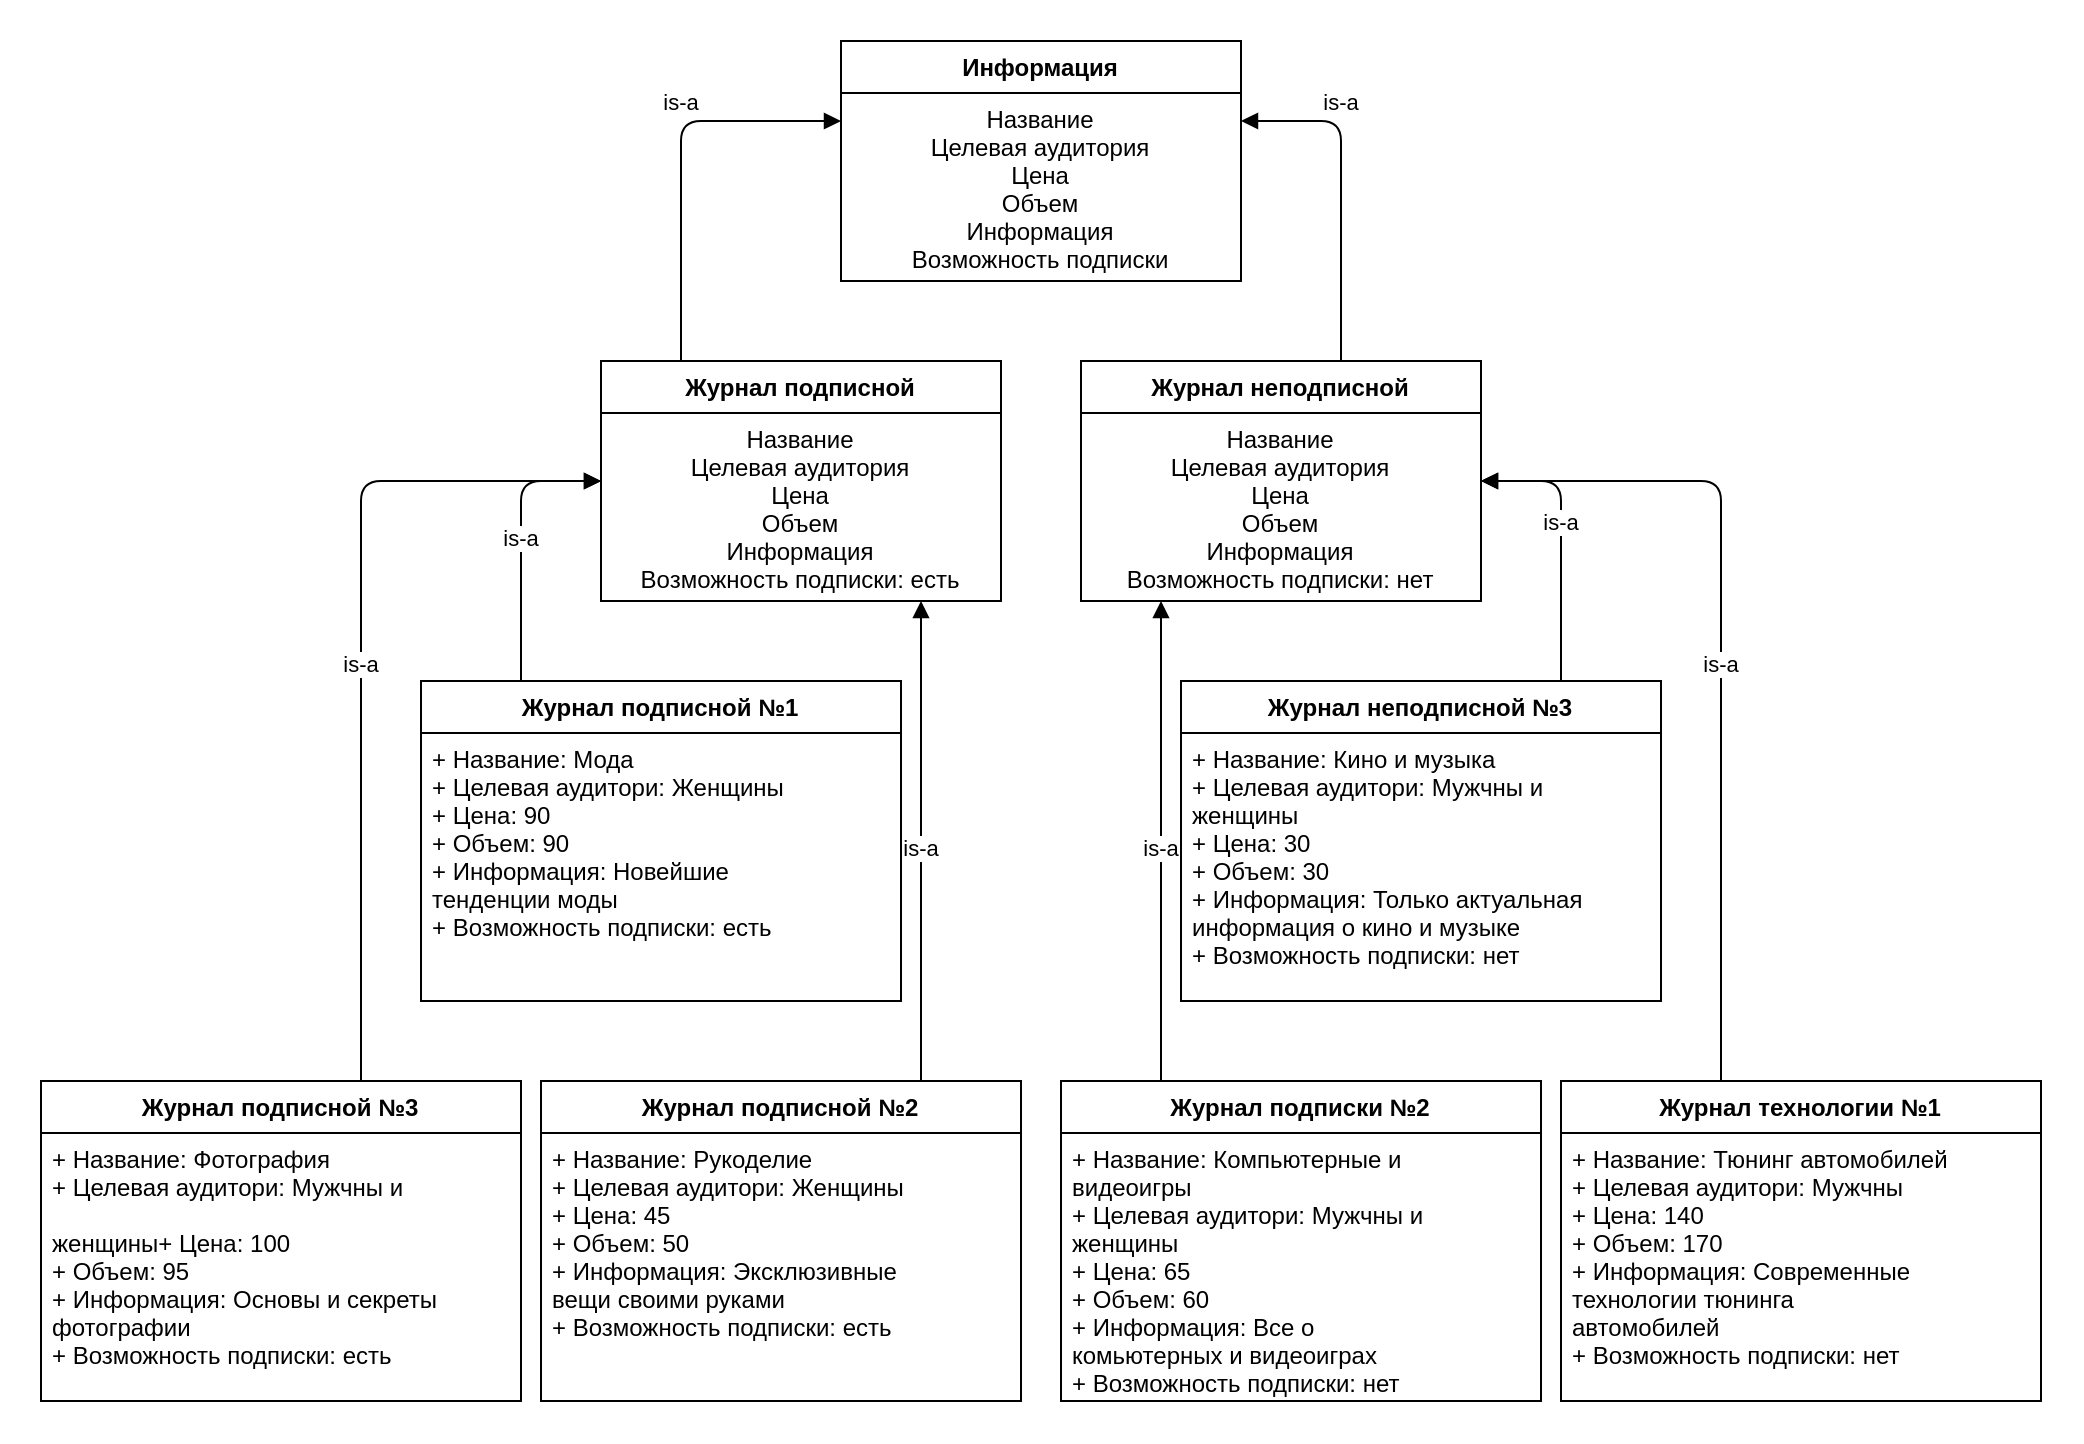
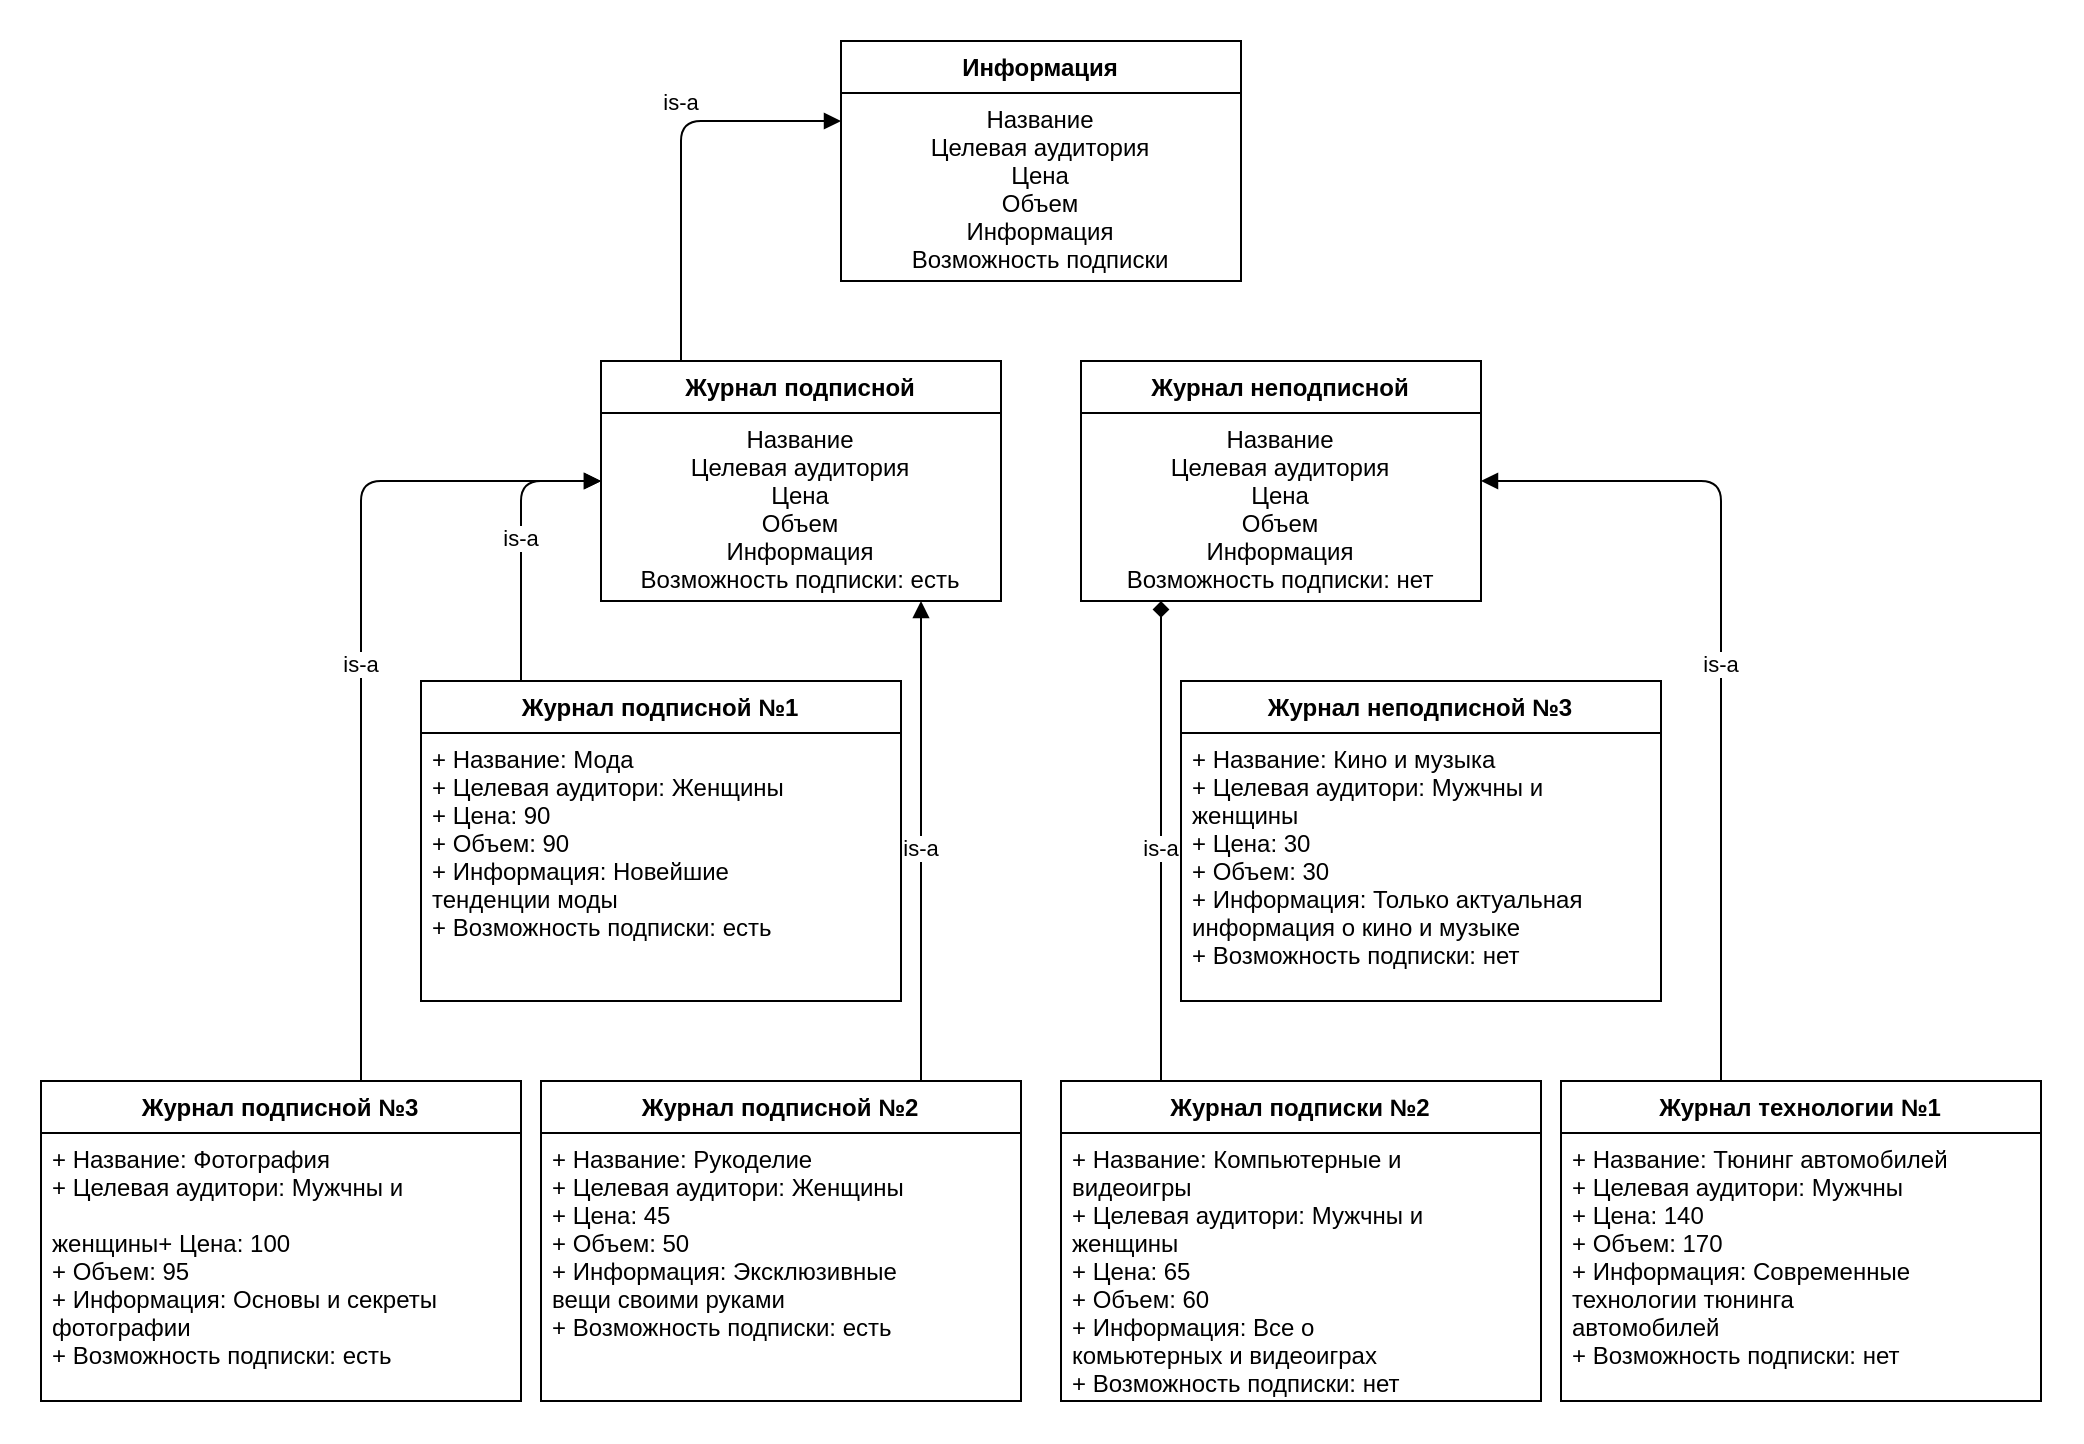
(1341, 207) -> none
(1561, 608) -> none
(1161, 618) -> (1161, 618)
